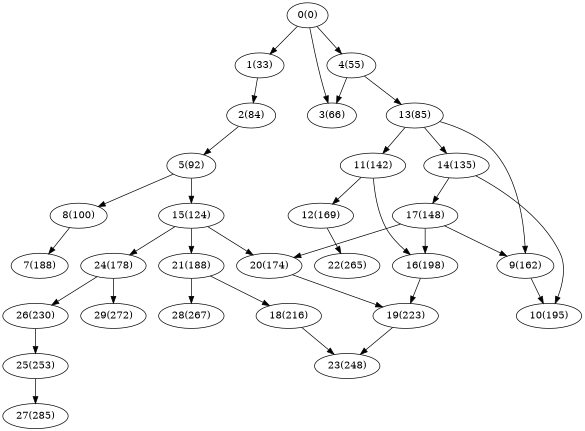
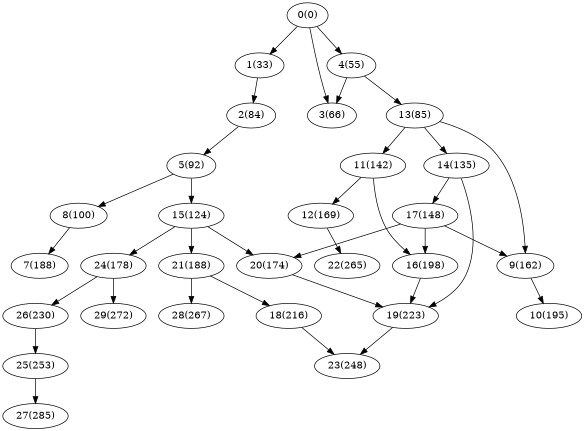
(540, 224) -> (473, 248)
